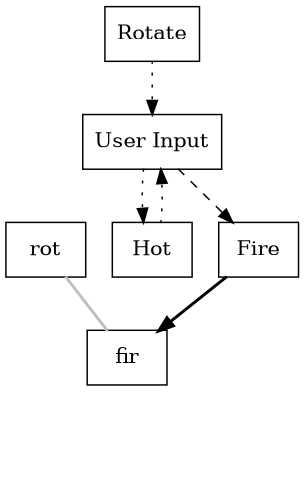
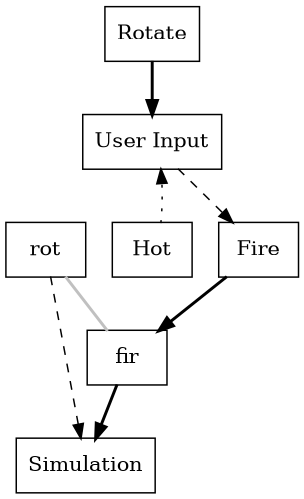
(152, 81) -> (152, 81)
(142, 188) -> none
none -> (86, 466)
